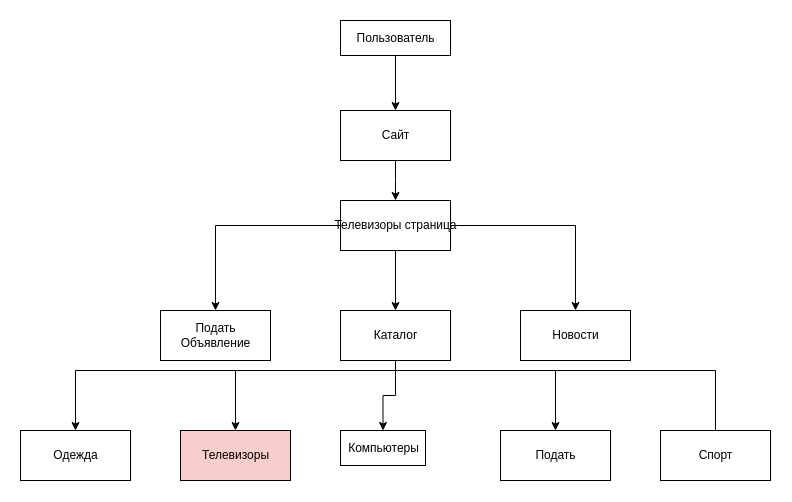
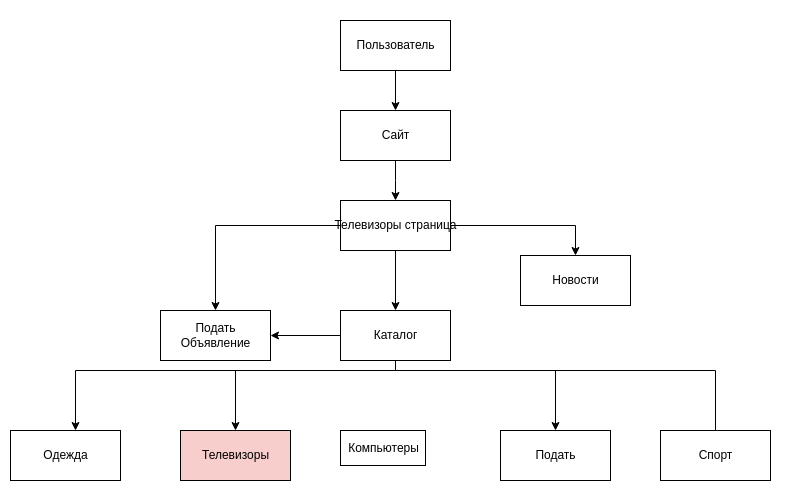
(396, 38) -> (396, 46)
(576, 336) -> (576, 281)
(387, 396) -> (309, 336)
(76, 456) -> (66, 456)
